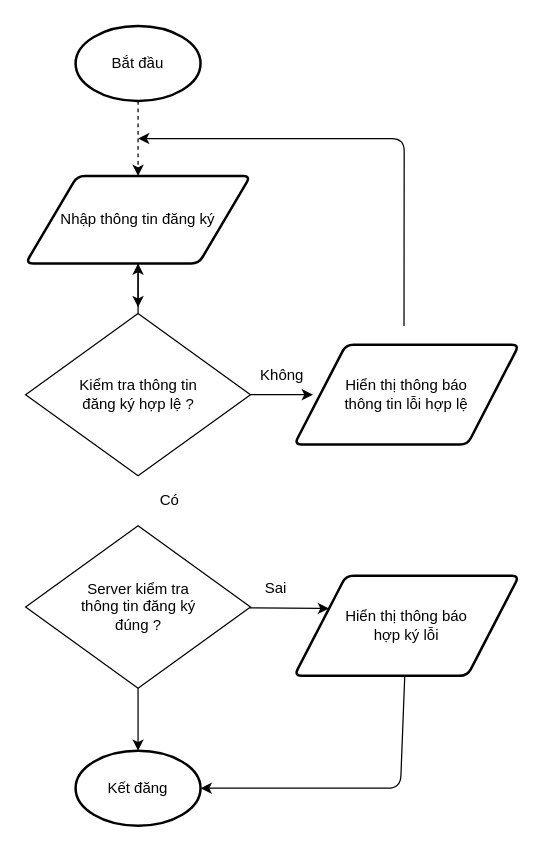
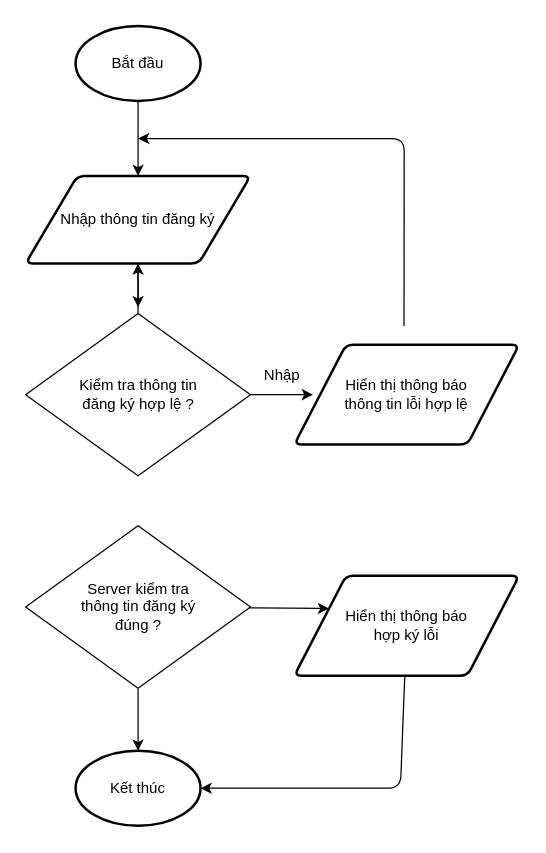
(138, 135) -> (138, 135)
(283, 376) -> (283, 376)
(169, 501) -> none
(276, 588) -> none
(138, 788) -> (138, 788)
